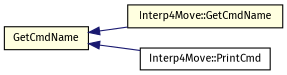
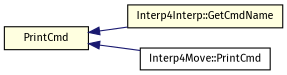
(205, 16) -> (205, 16)
(46, 38) -> (46, 38)
